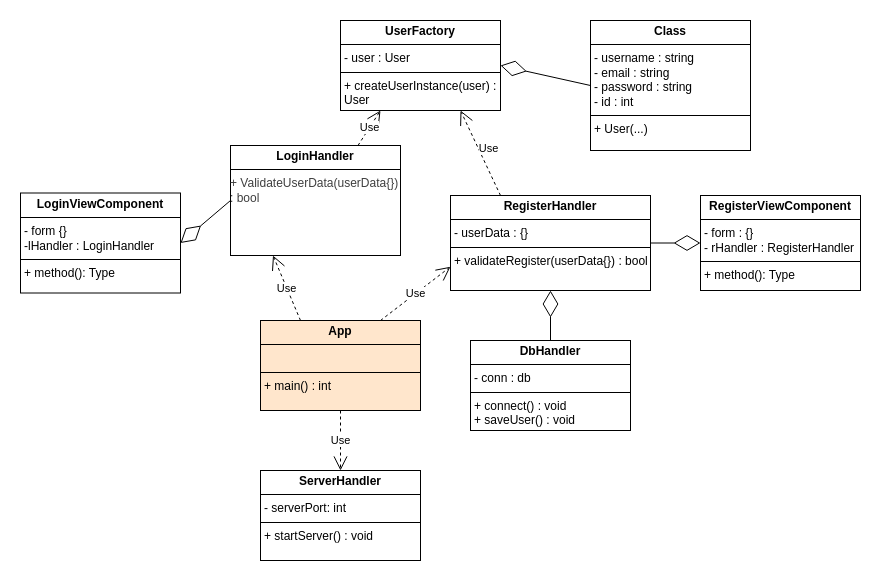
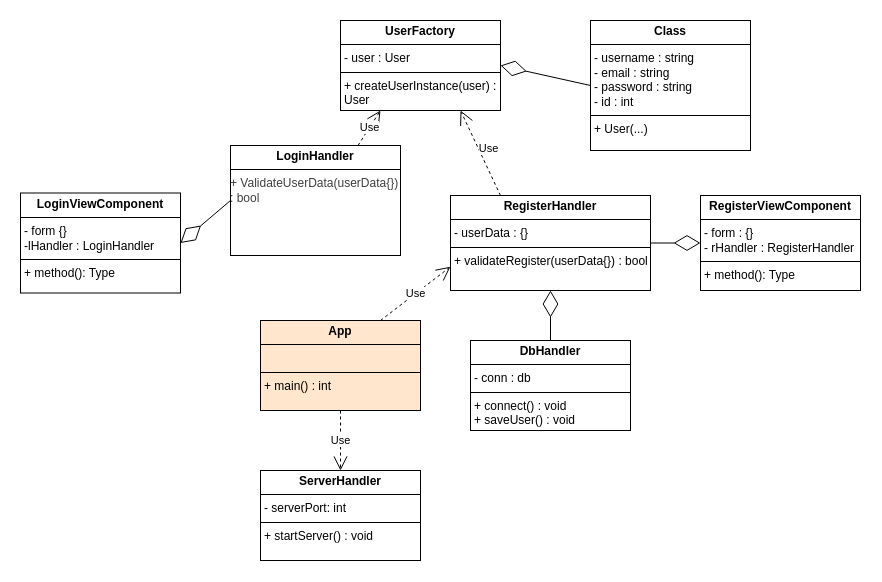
(287, 289) -> none
